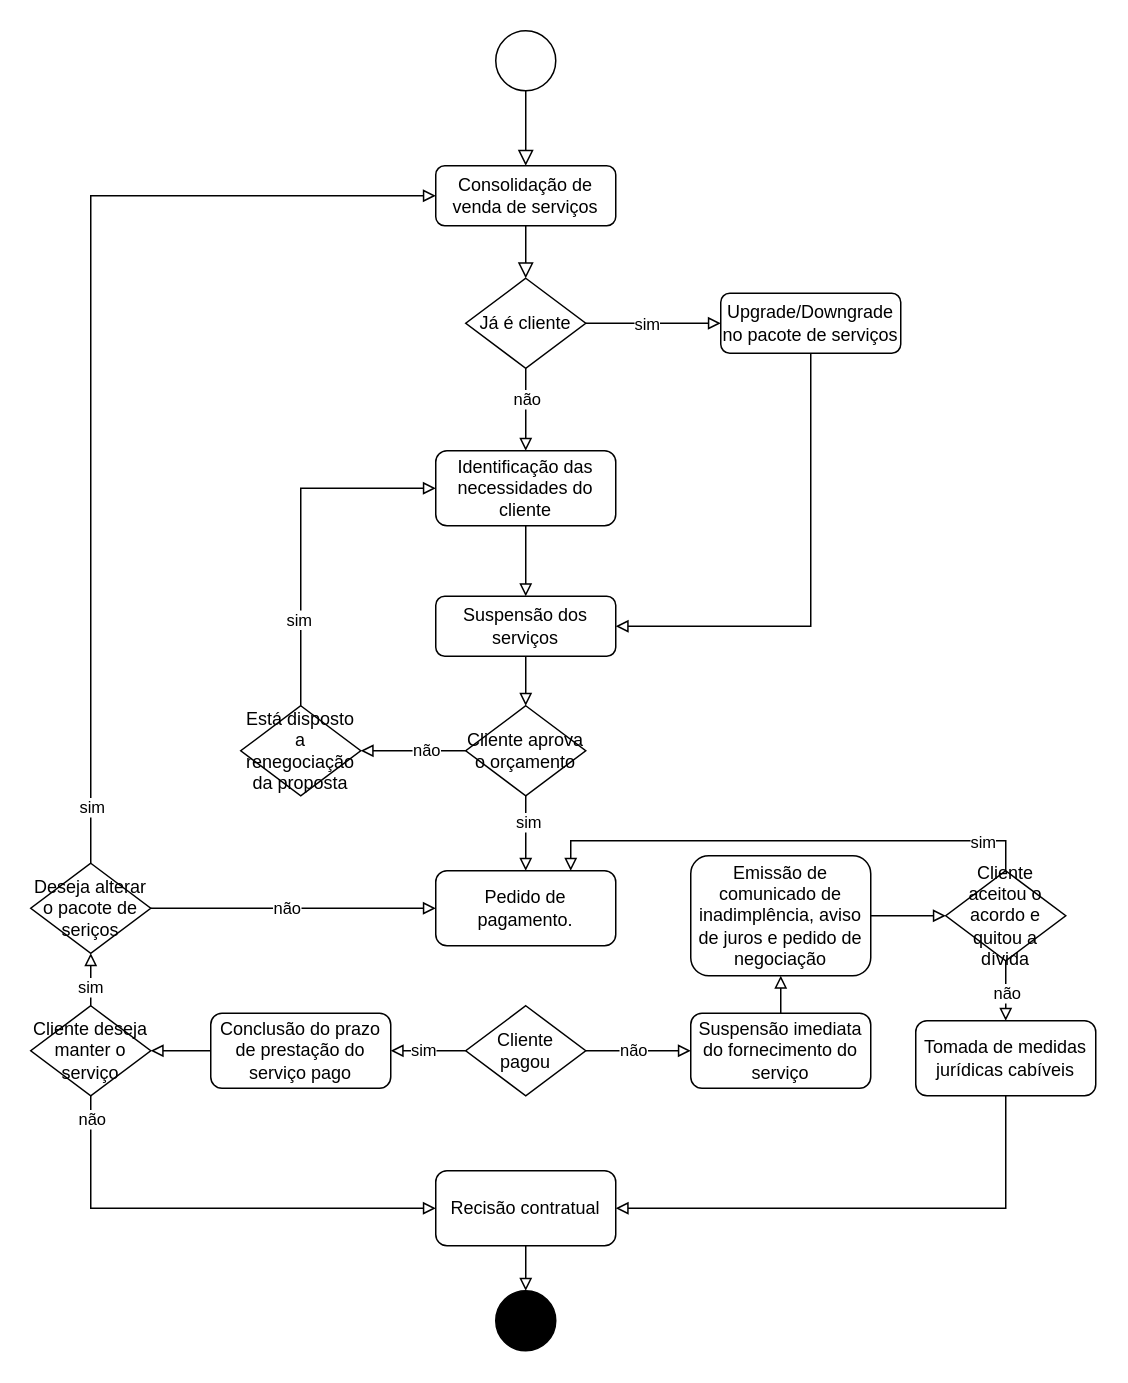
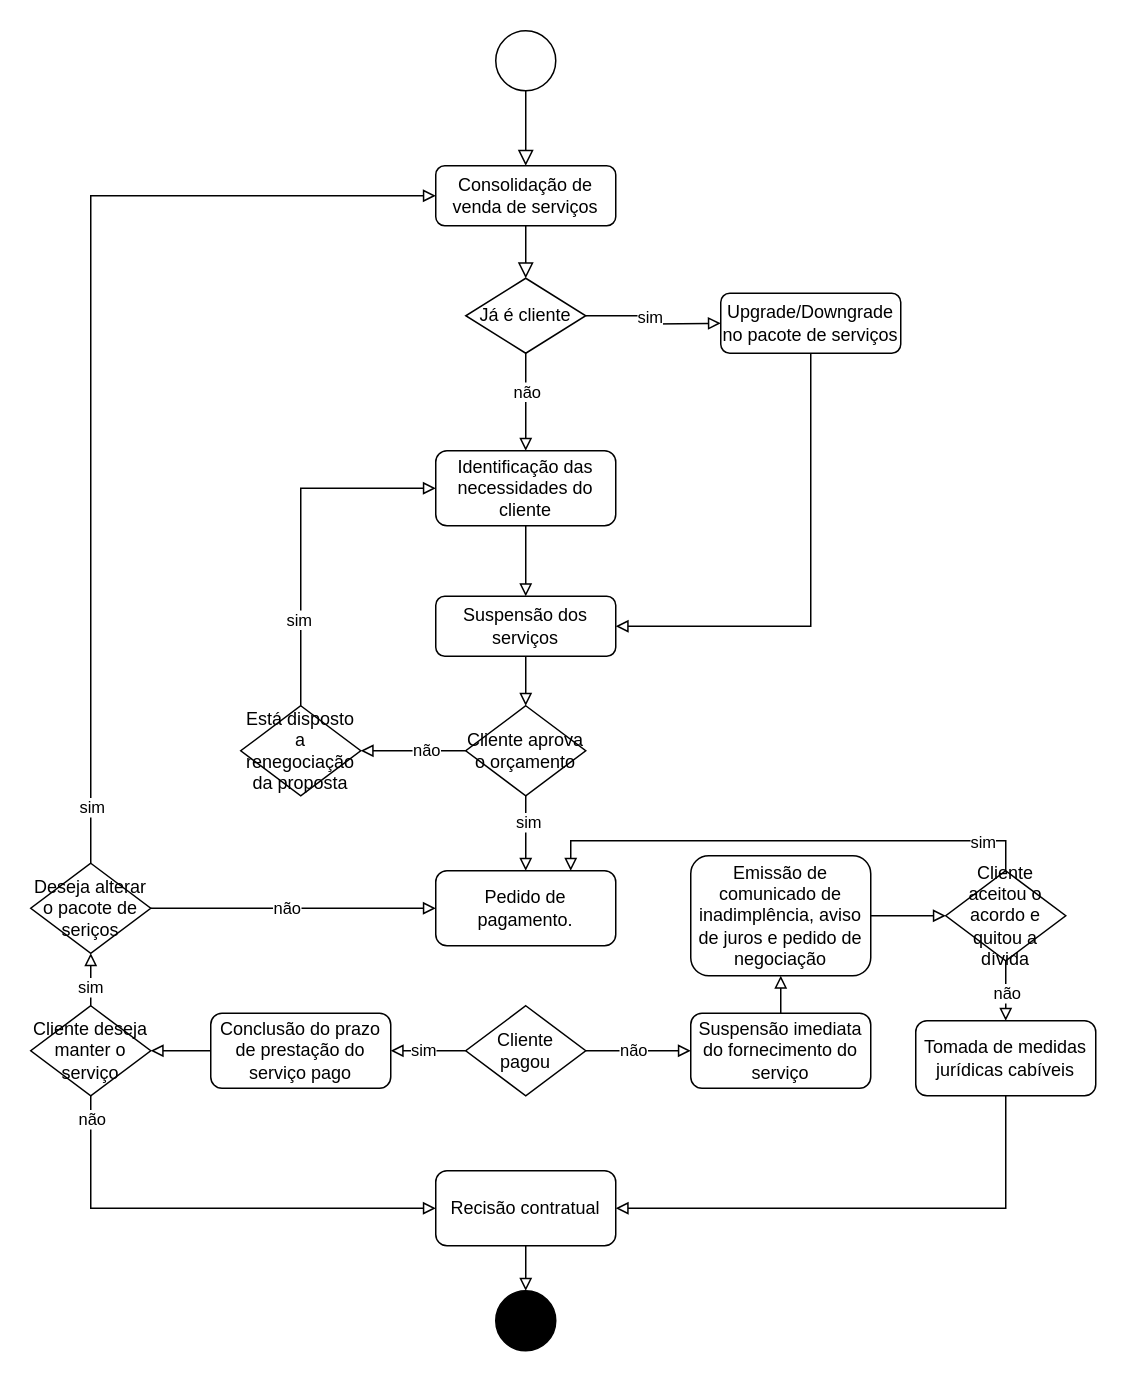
(526, 323) -> (526, 316)
